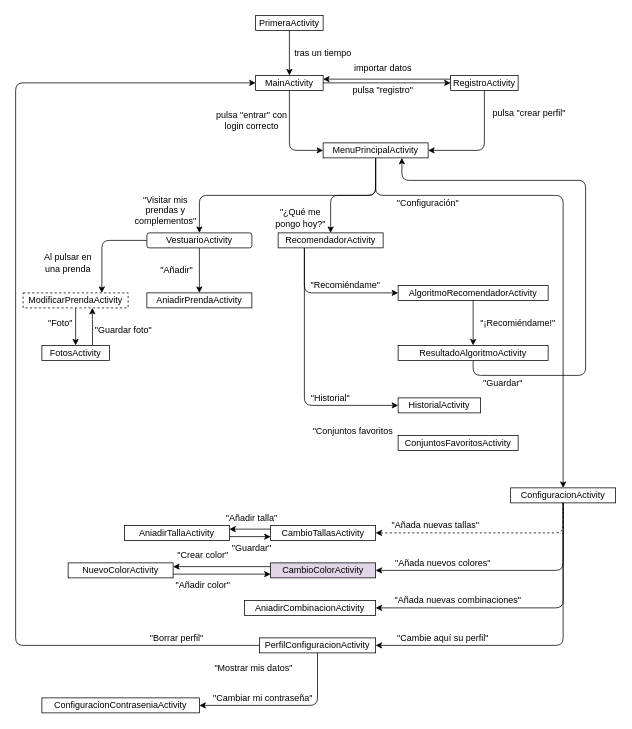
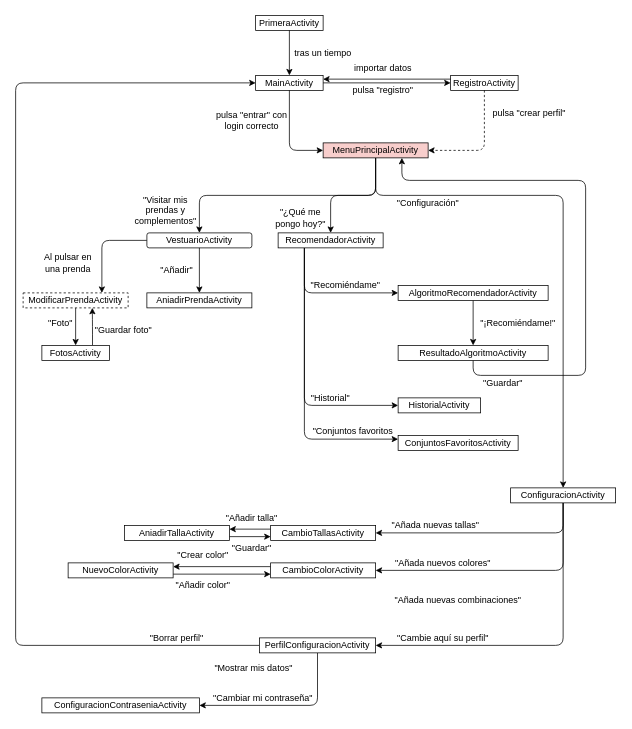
(484, 144) -> (484, 144)
(375, 150) -> (375, 150)
none -> (304, 422)
(470, 533) -> (470, 533)
(323, 570) -> (323, 570)
(310, 608) -> none
(558, 608) -> none
